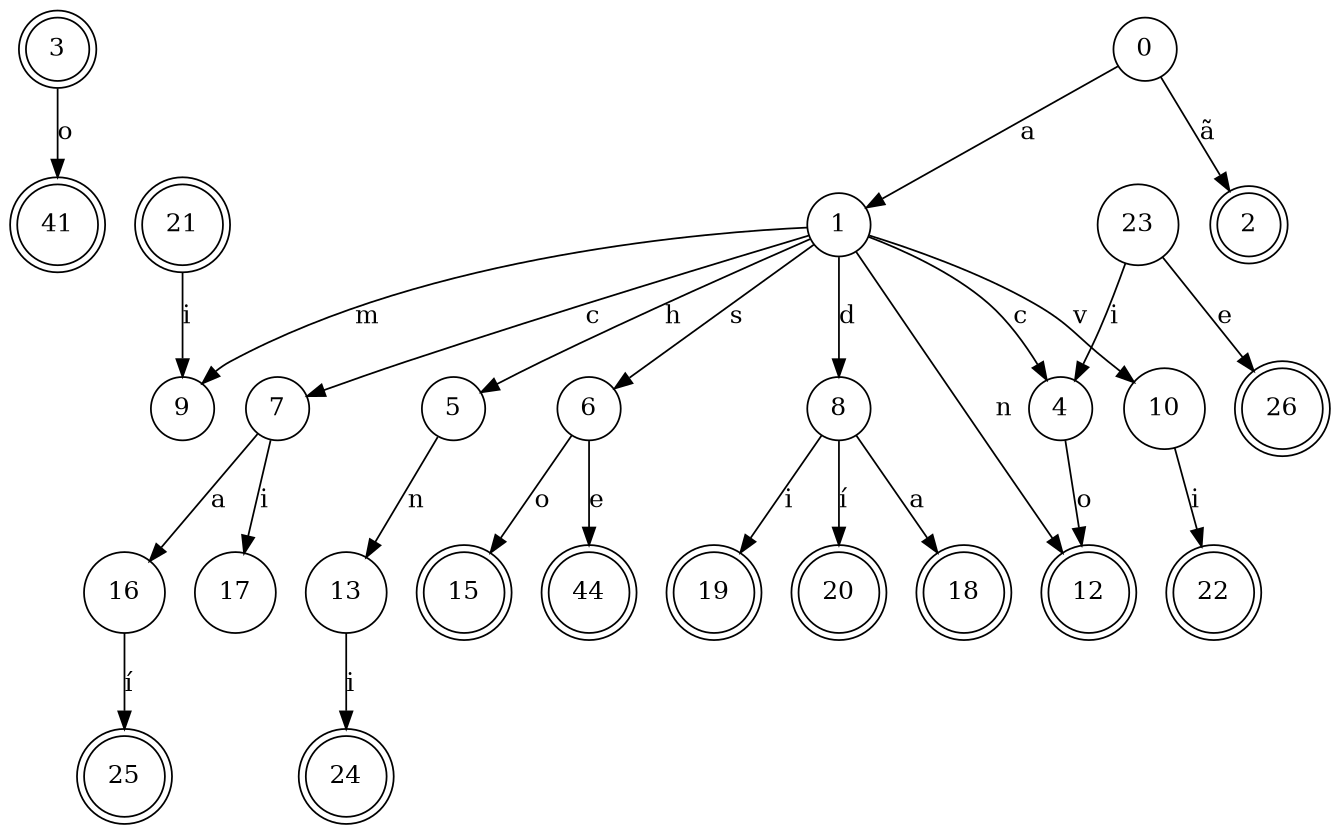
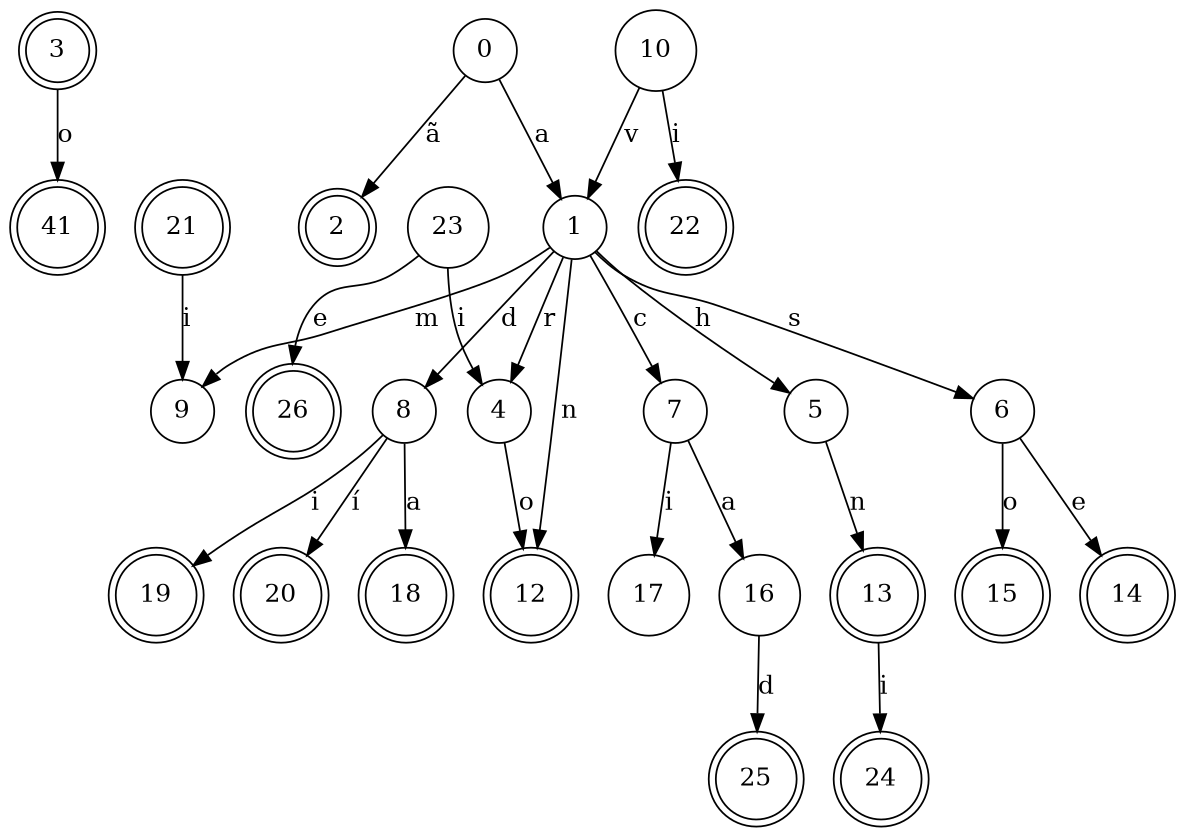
(1004, 288) -> (617, 135)
(1020, 317) -> (549, 319)
(346, 593) -> (878, 595)
(589, 593) -> (1128, 595)
(129, 685) -> (767, 687)
